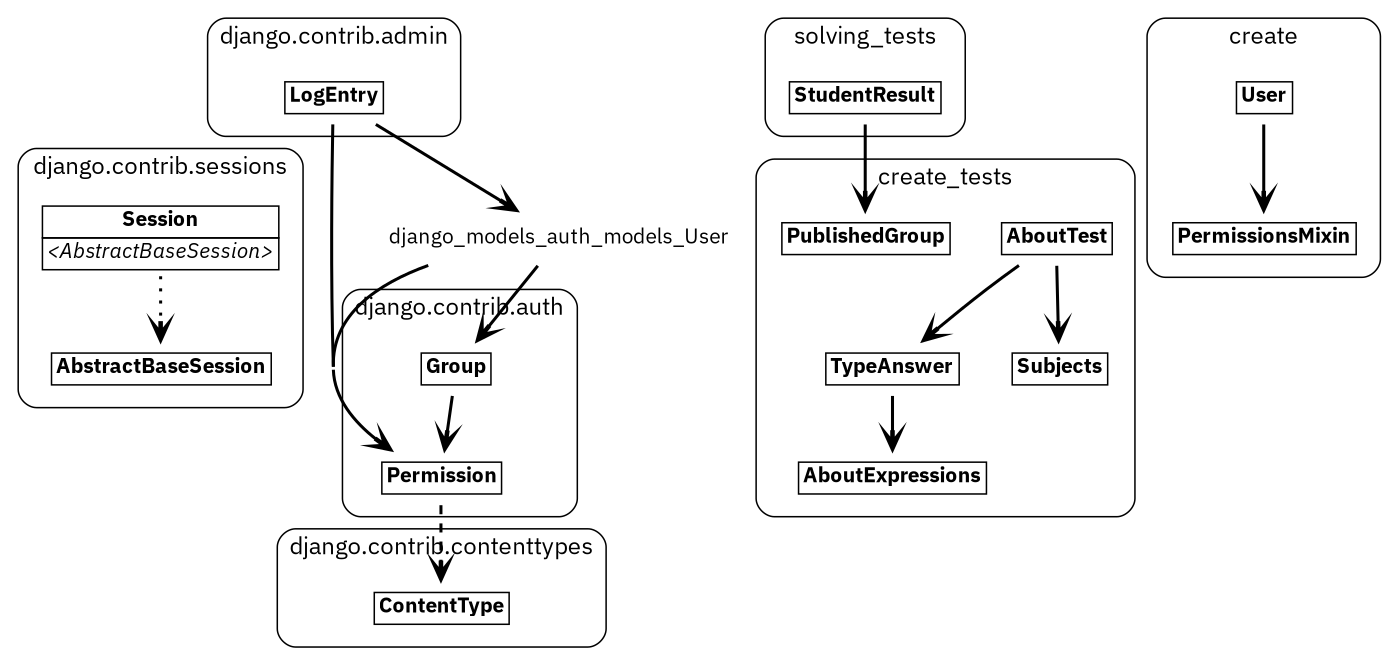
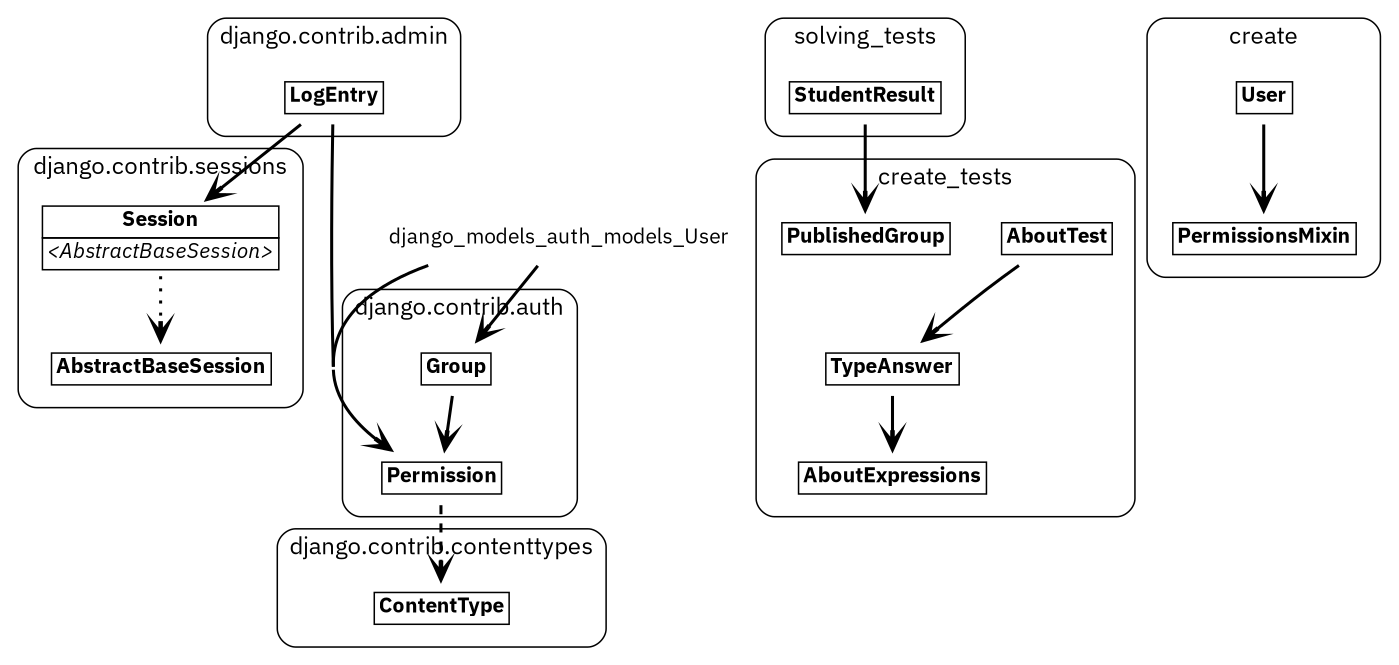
(438, 163) -> (259, 158)
(1059, 368) -> none
